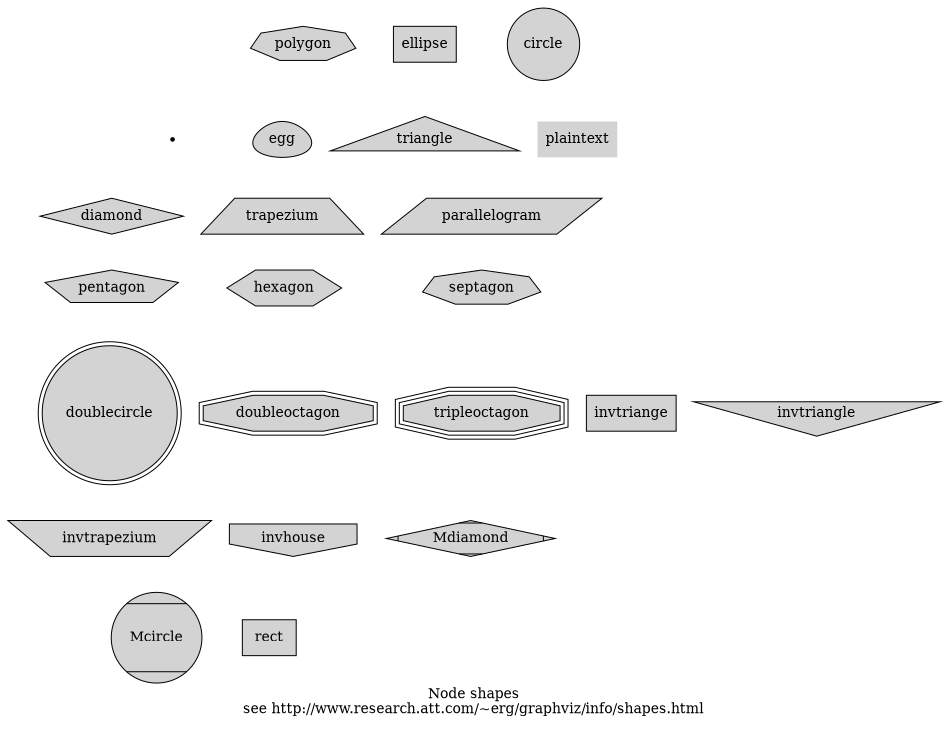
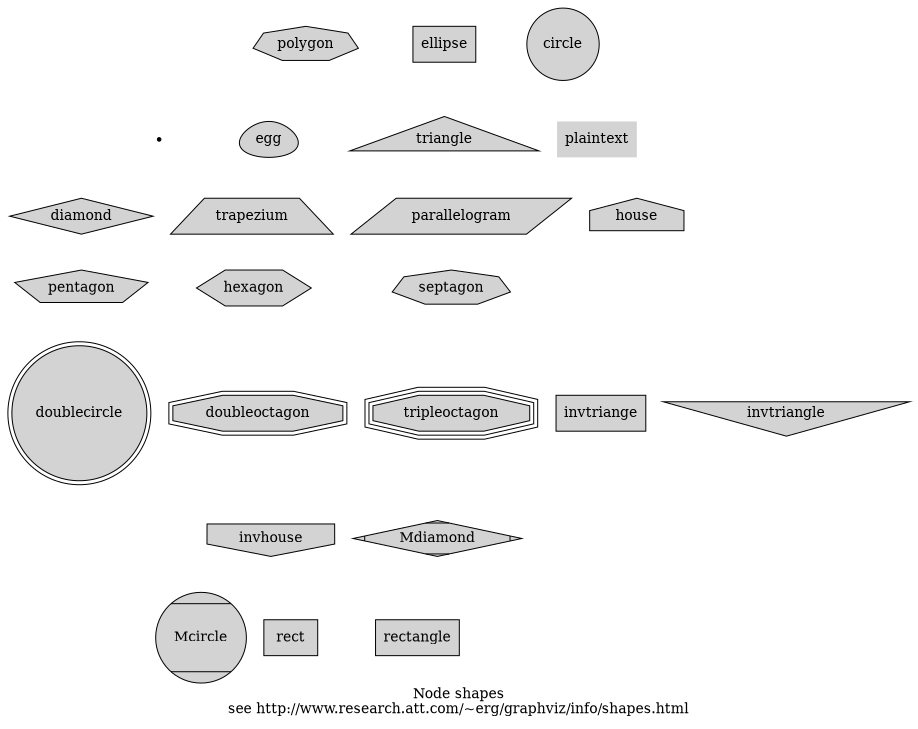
none -> (637, 216)
(110, 538) -> none
none -> (417, 638)
